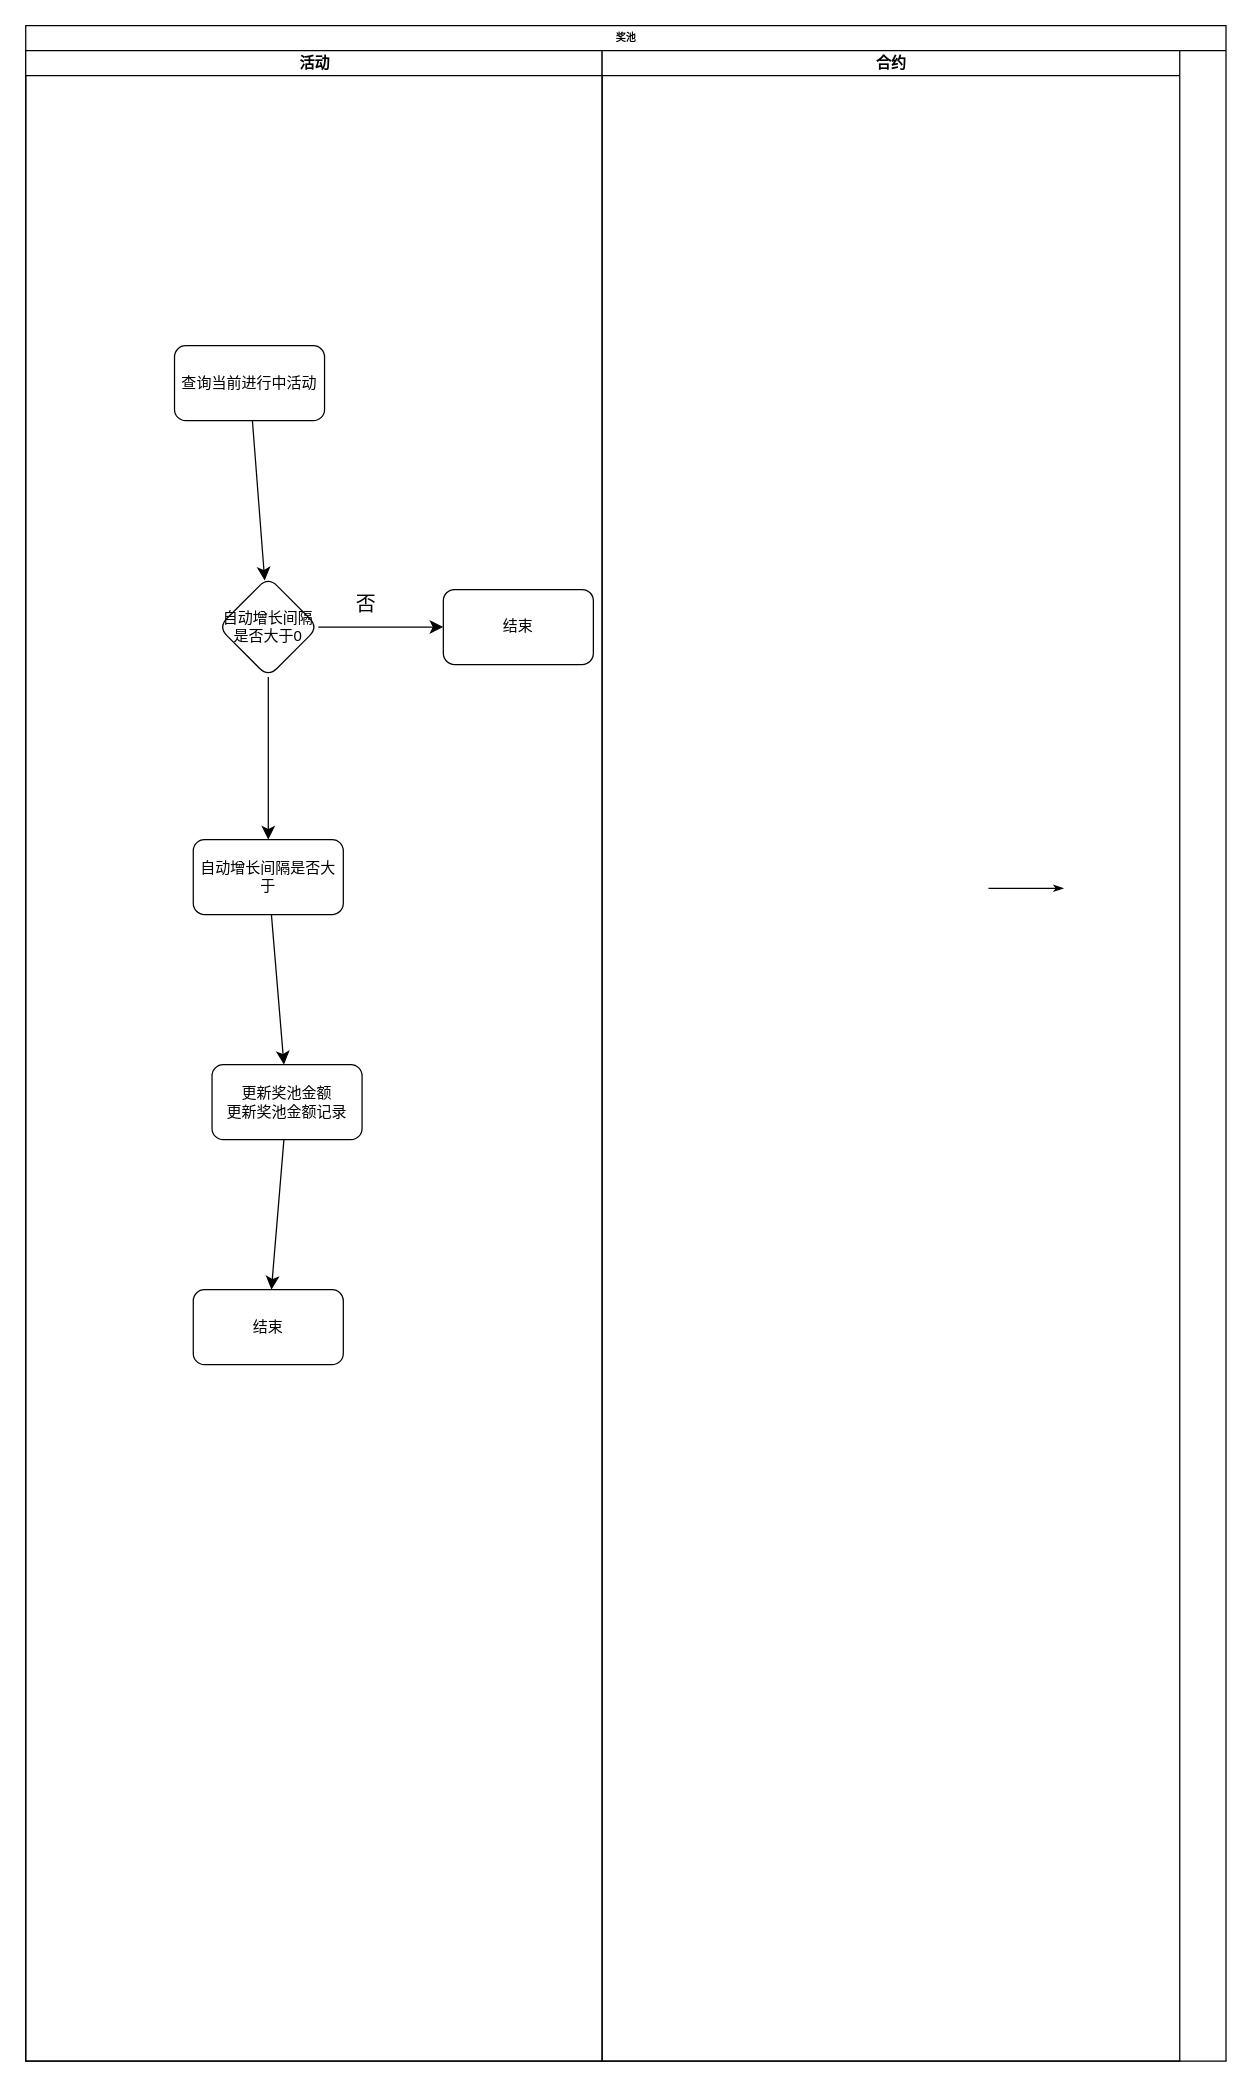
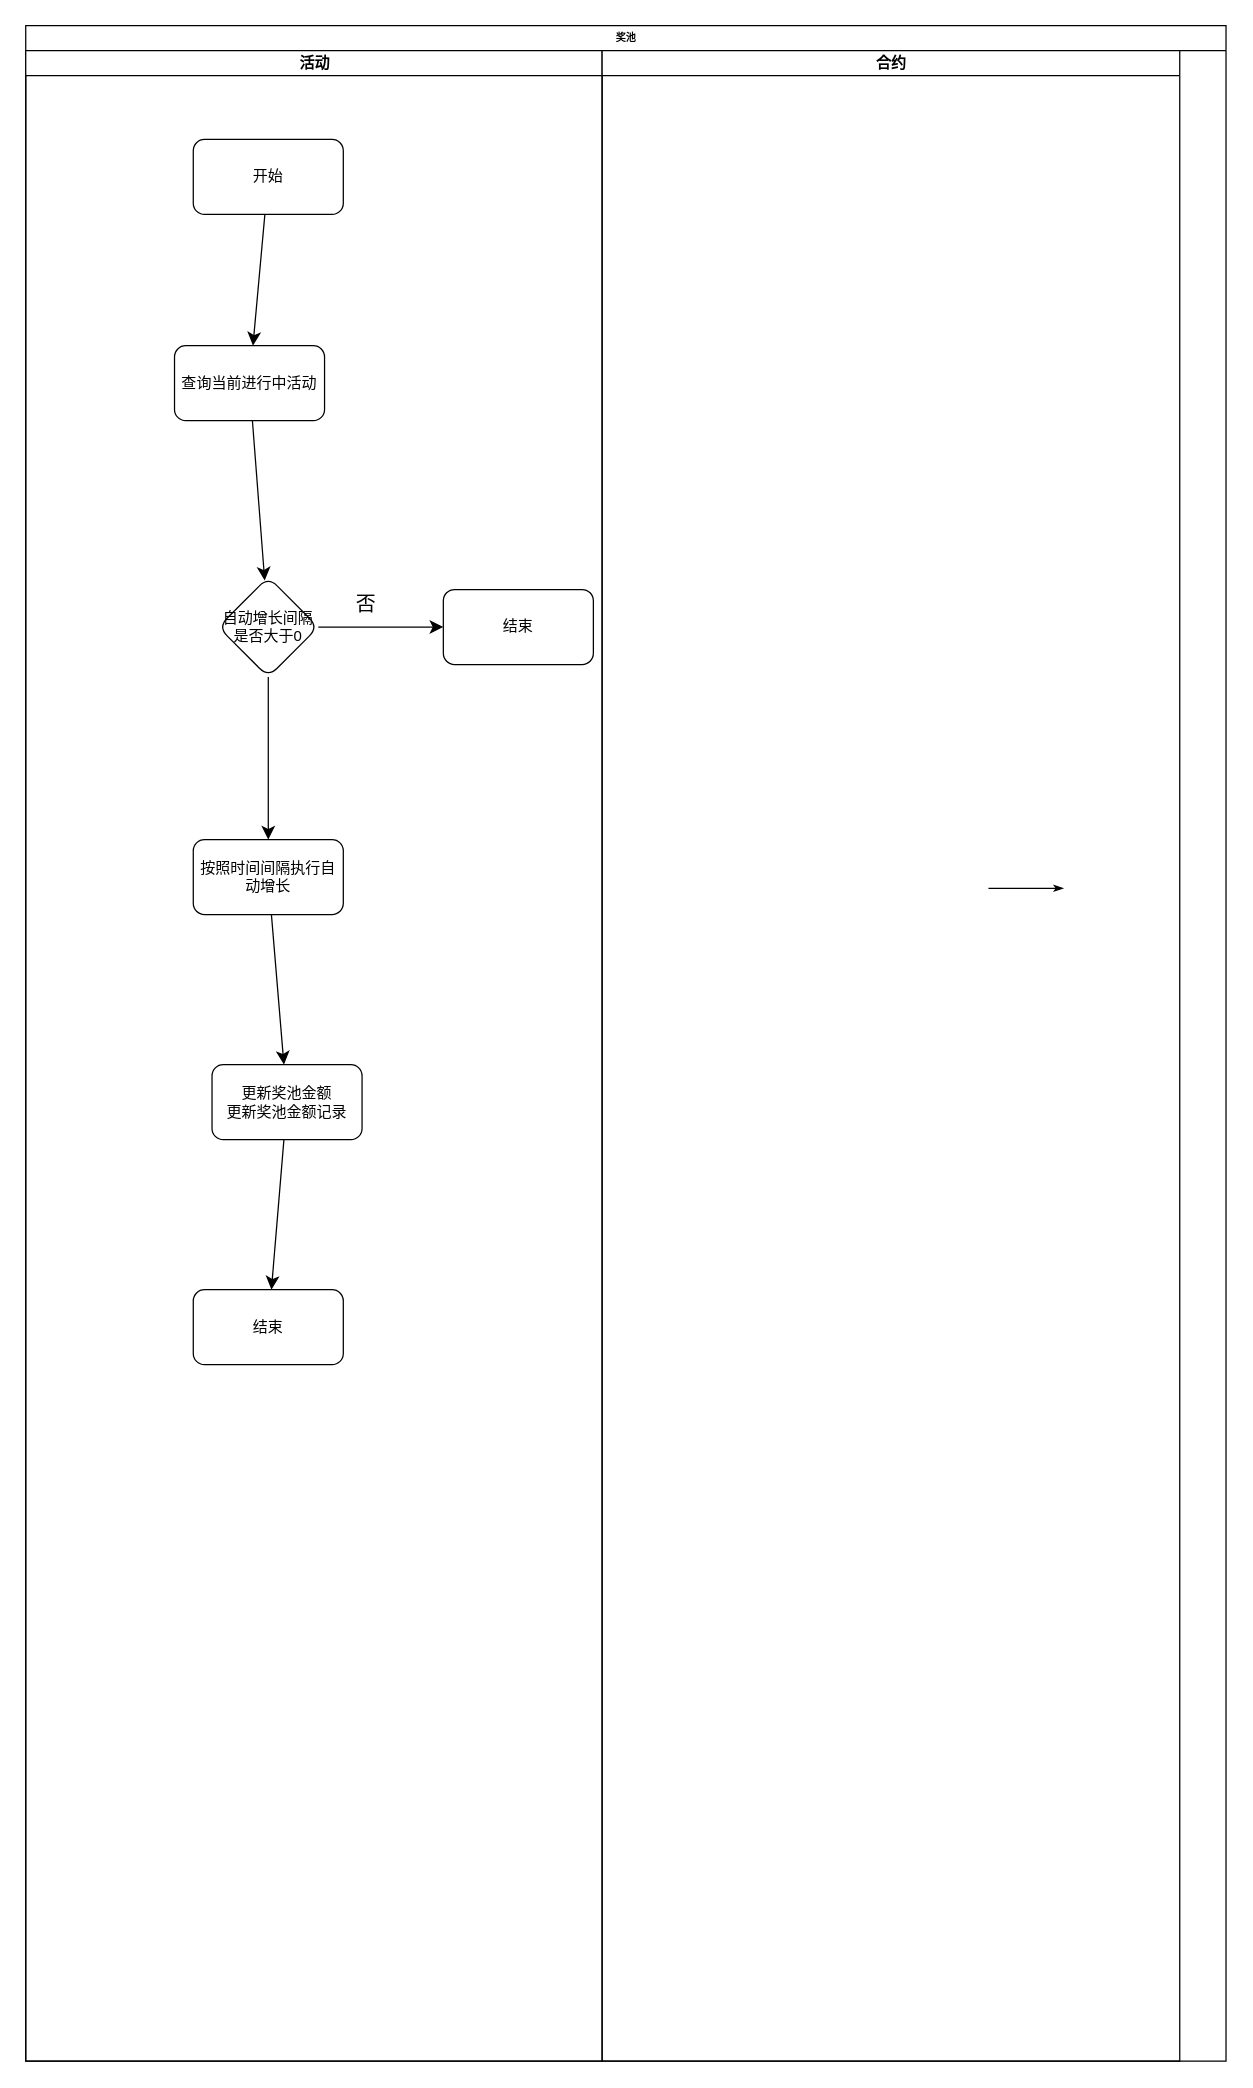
none -> (268, 177)
none -> (259, 276)
(268, 877) -> (268, 877)
